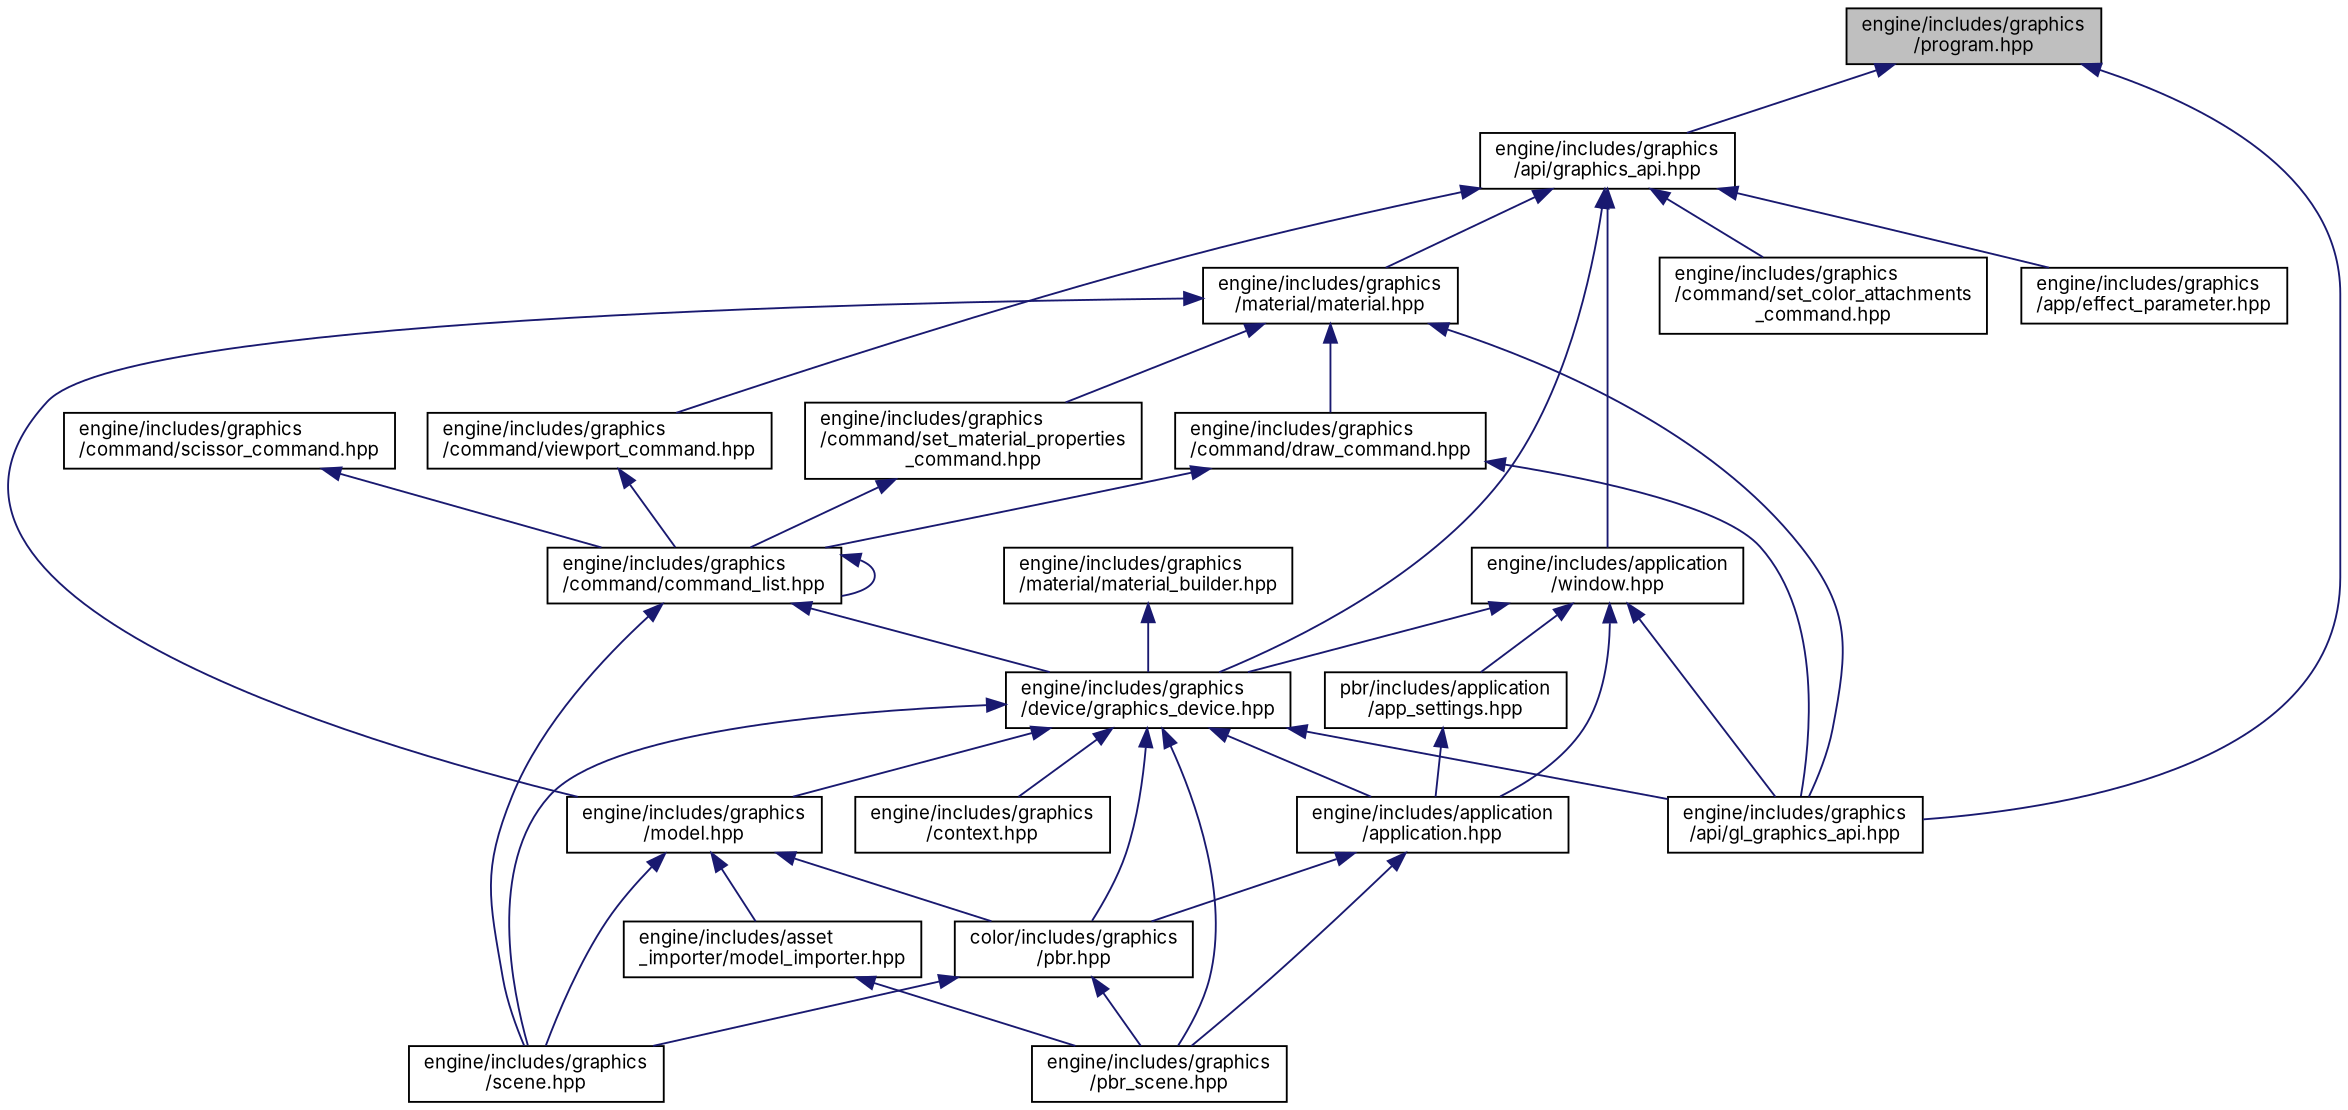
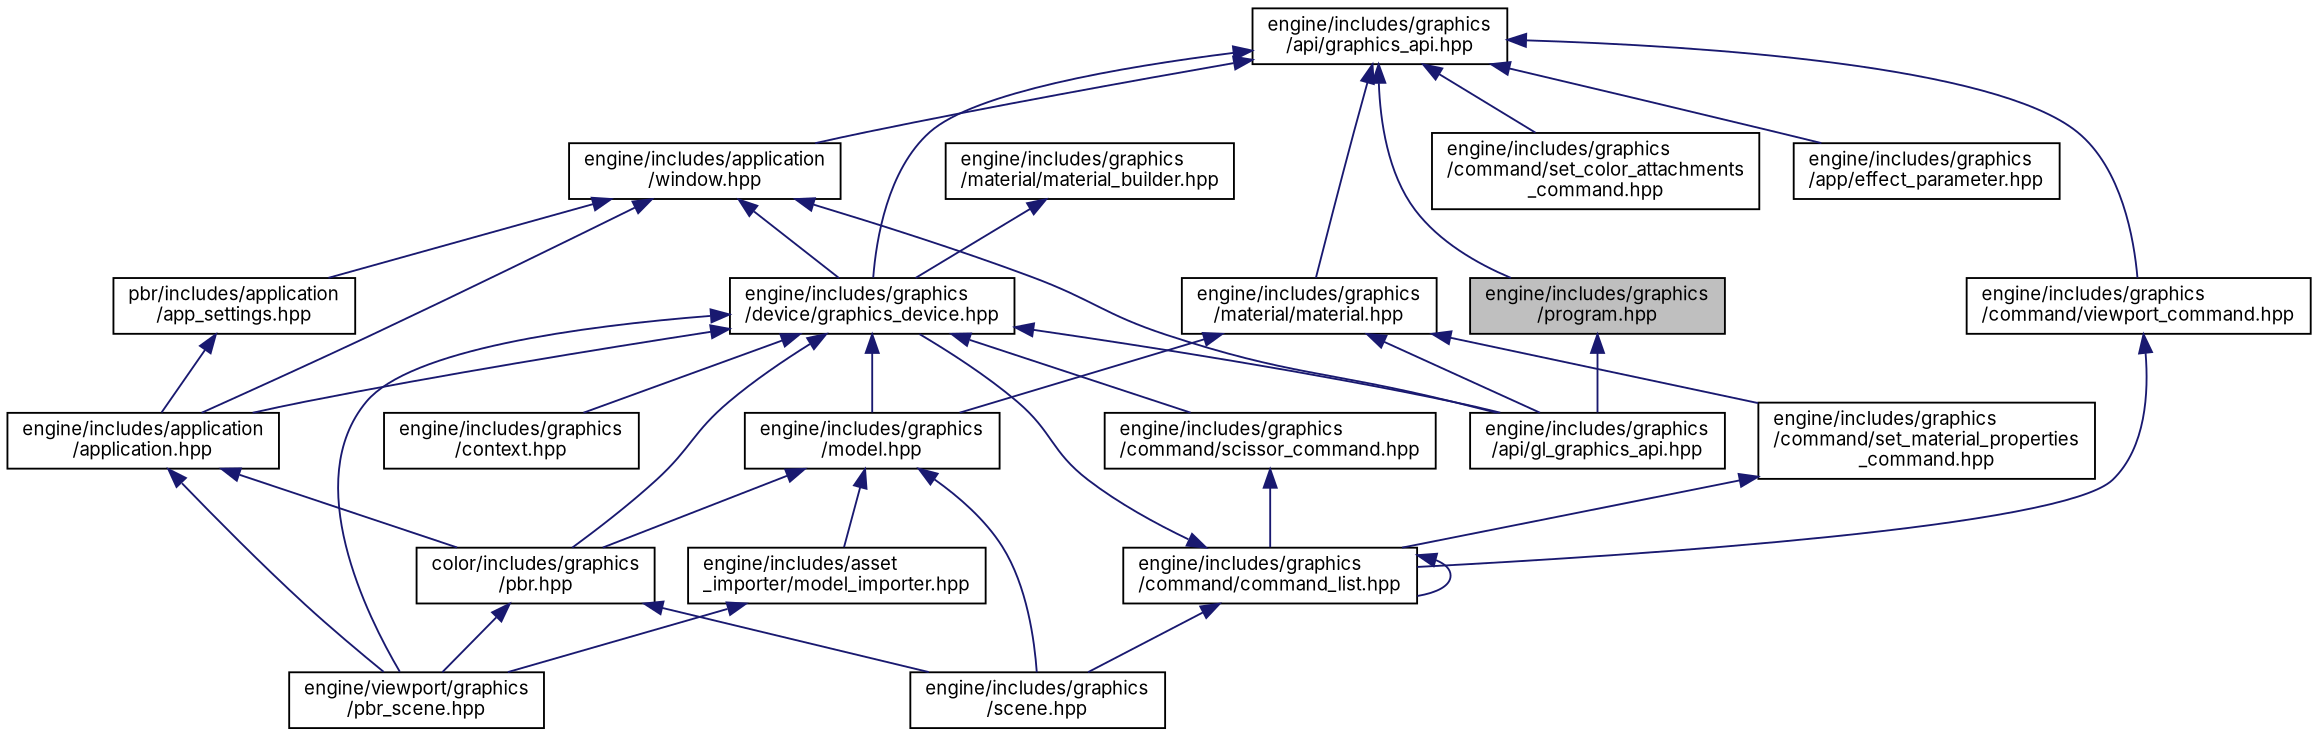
(1782, 102) -> (1411, 204)
(1330, 441) -> none
(634, 752) -> (1058, 369)
(1159, 1074) -> (417, 700)
